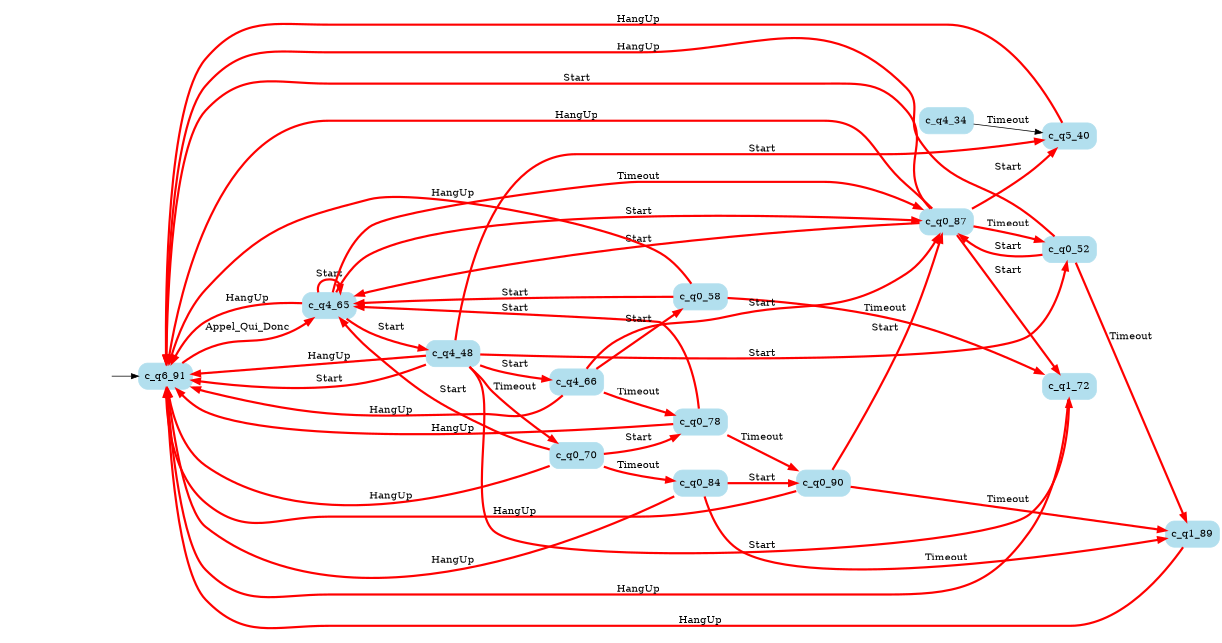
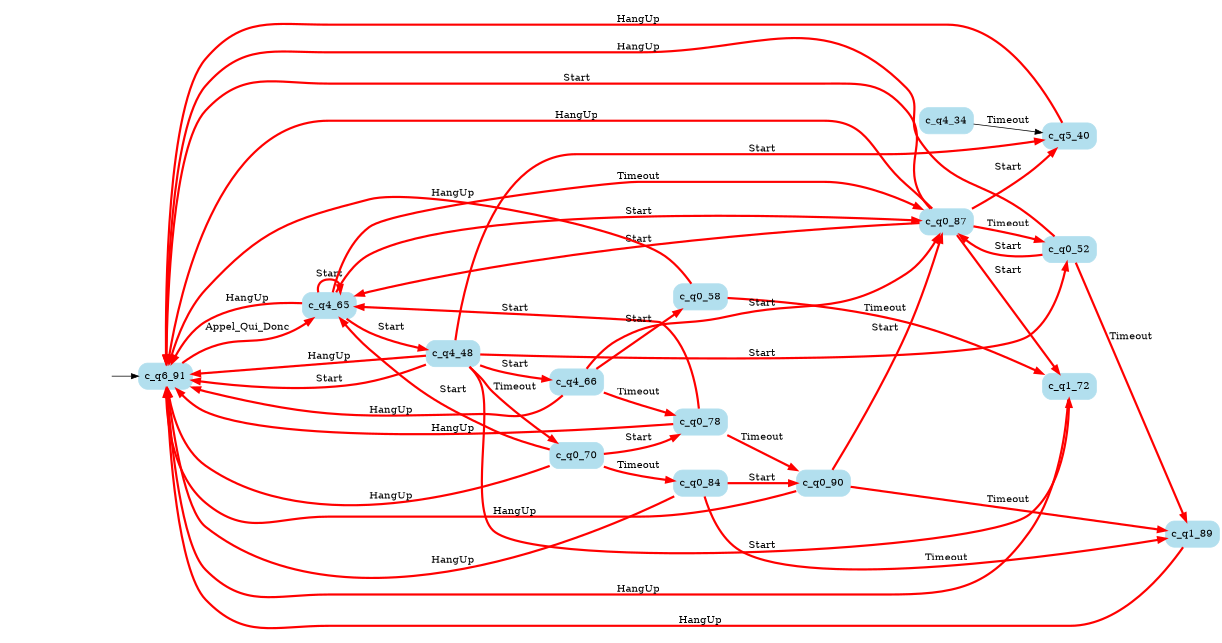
(518, 298) -> none
